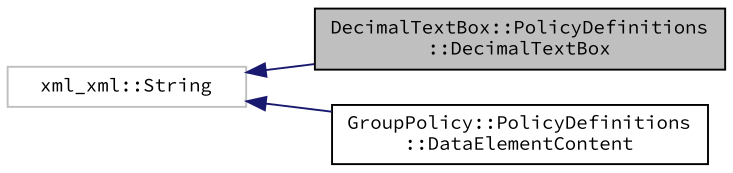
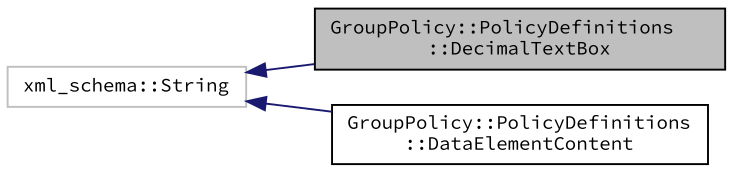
(520, 39) -> (520, 39)
(127, 87) -> (127, 87)
